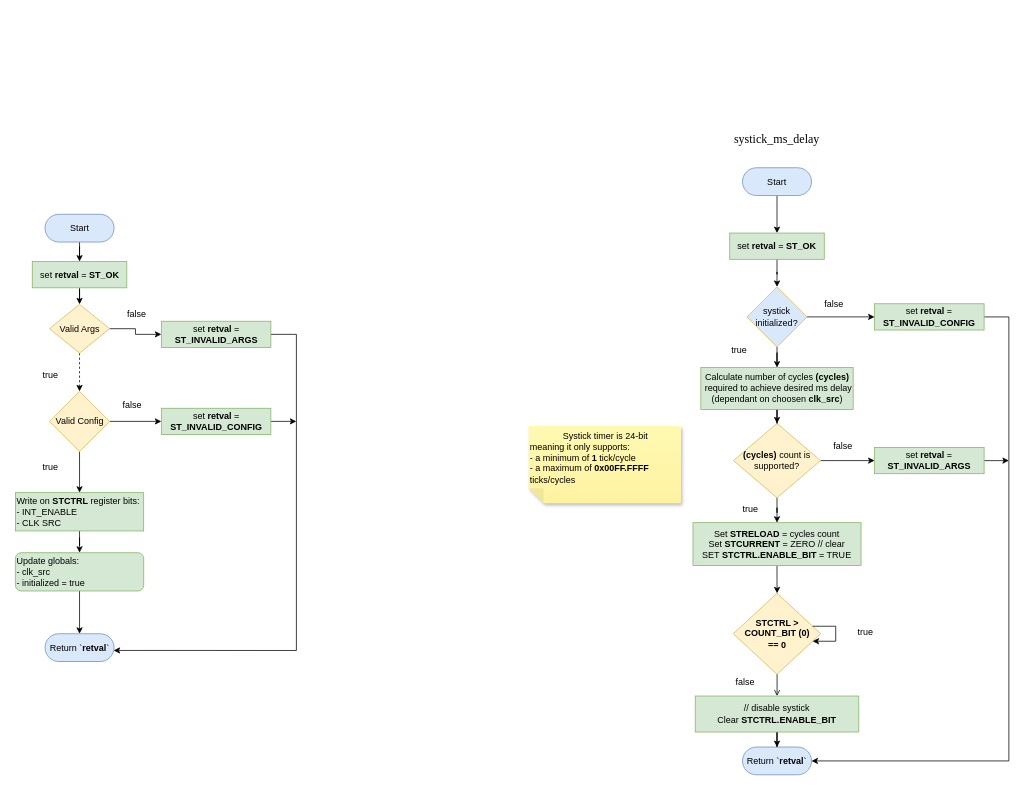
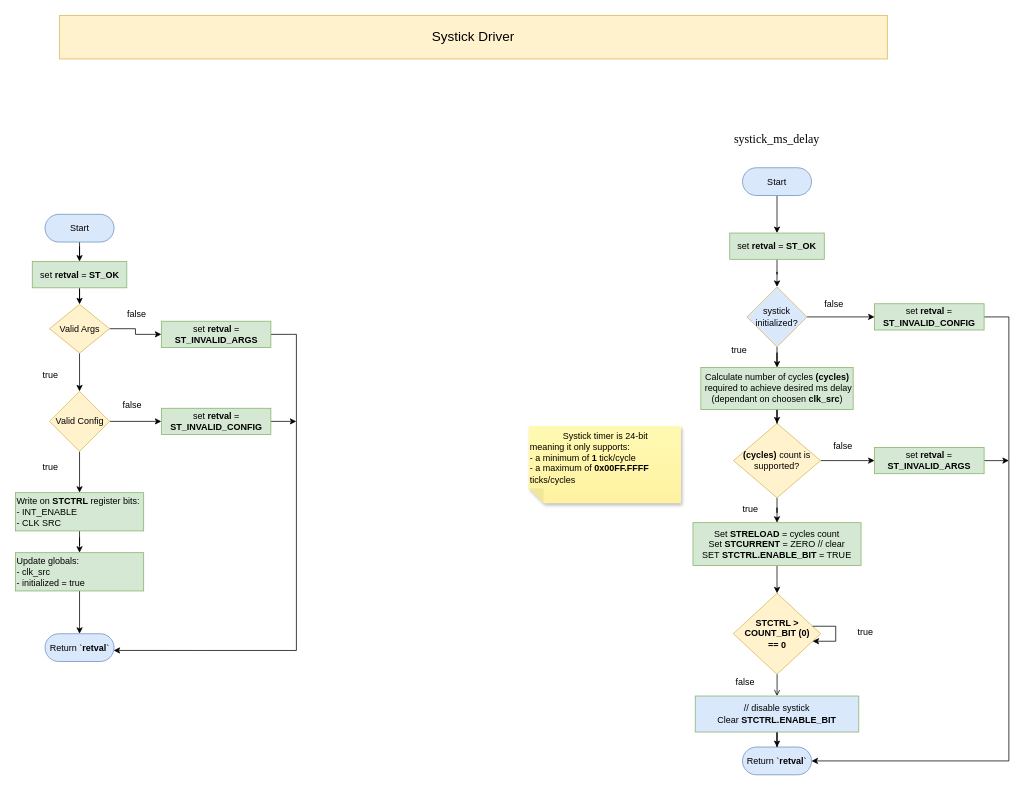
none -> (473, 37)
(80, 369) -> (80, 369)
(80, 572) -> (80, 572)
(777, 714) -> (777, 714)
